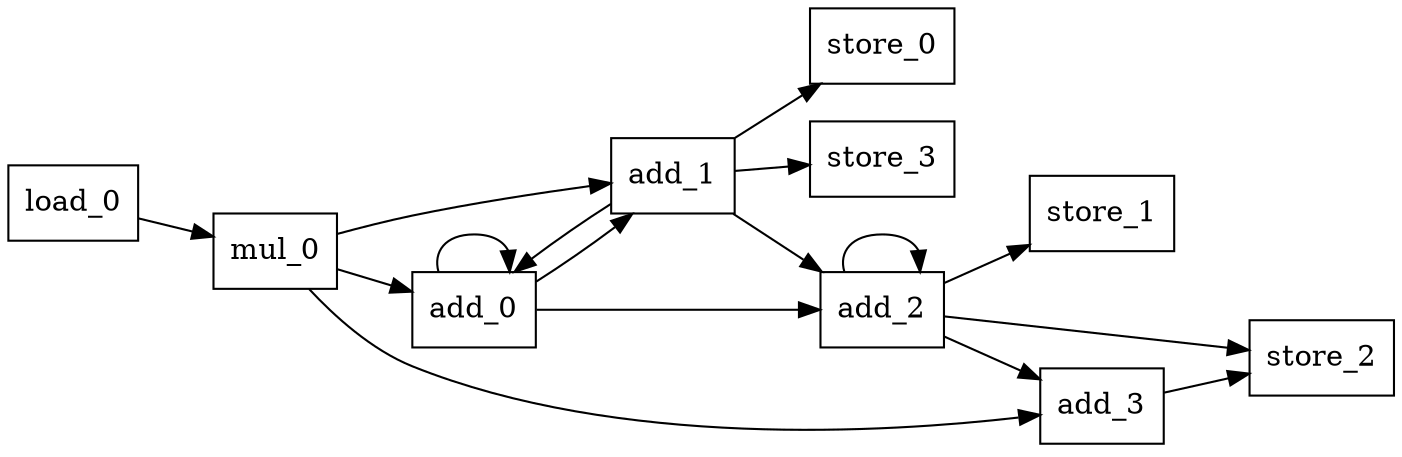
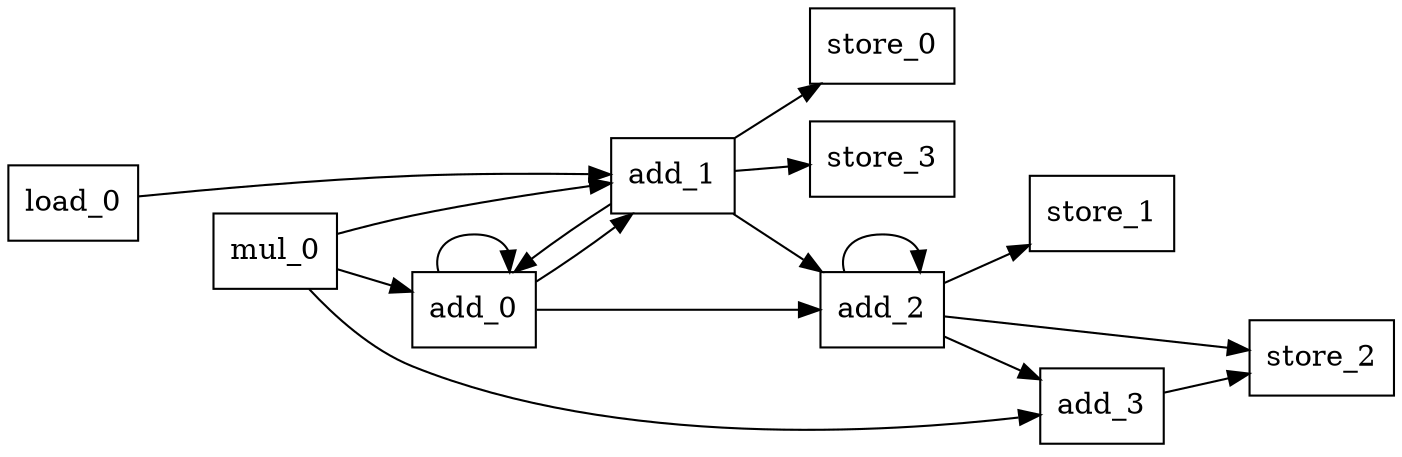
(166, 225) -> (363, 178)
